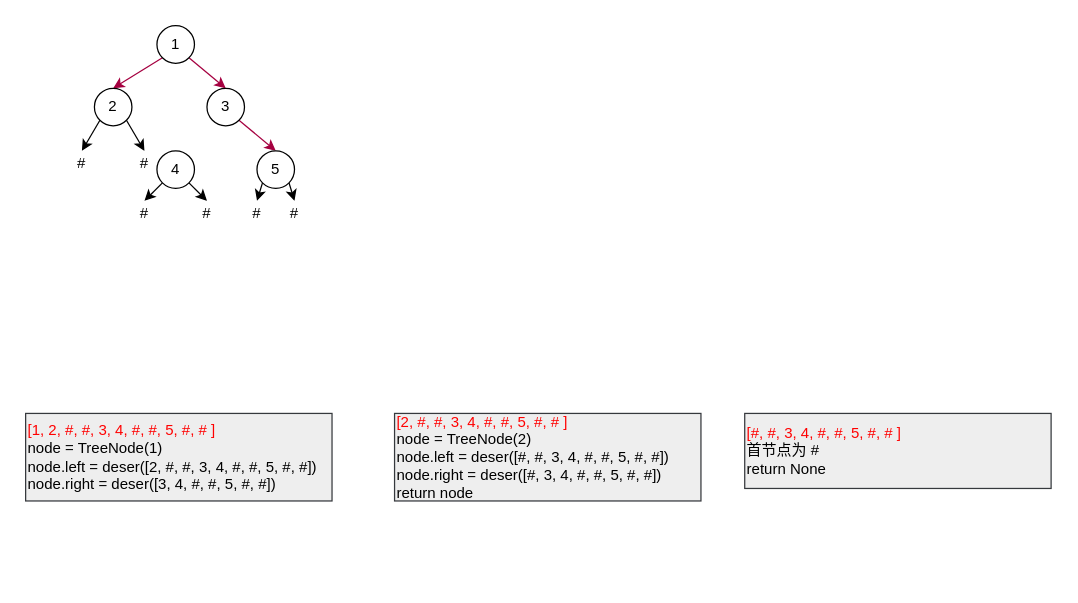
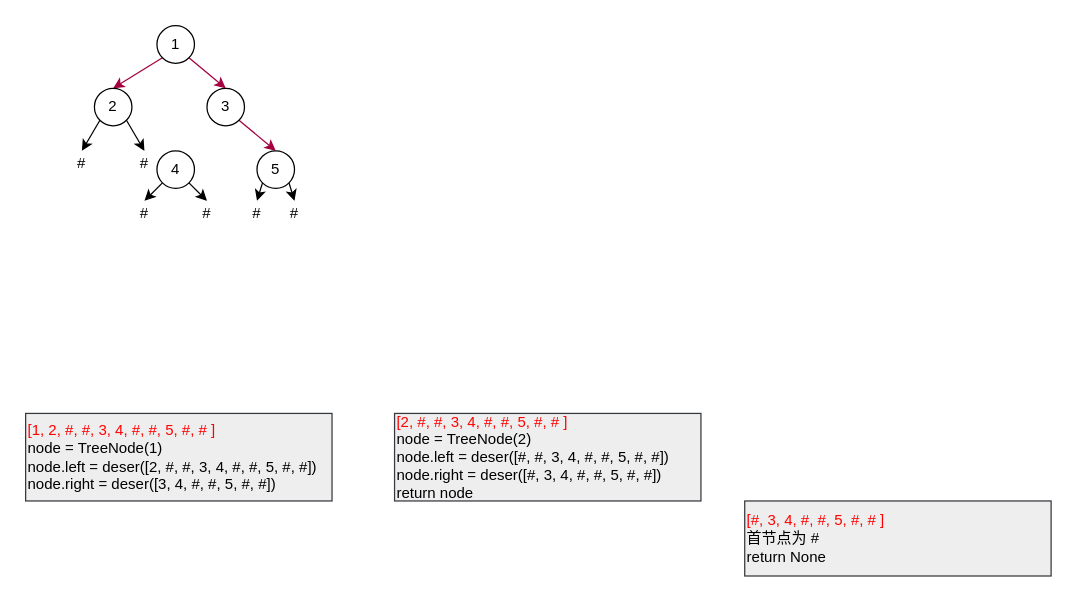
(898, 451) -> none
none -> (898, 538)
